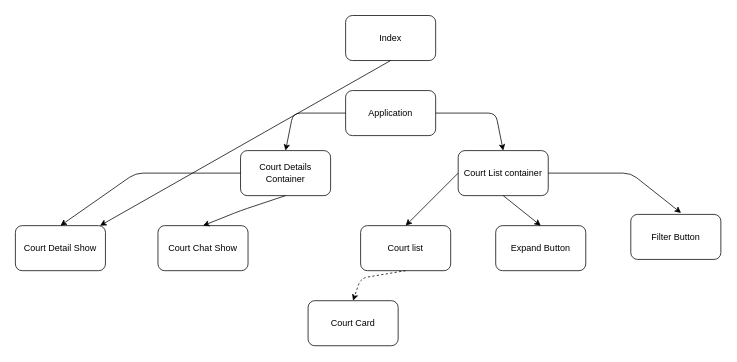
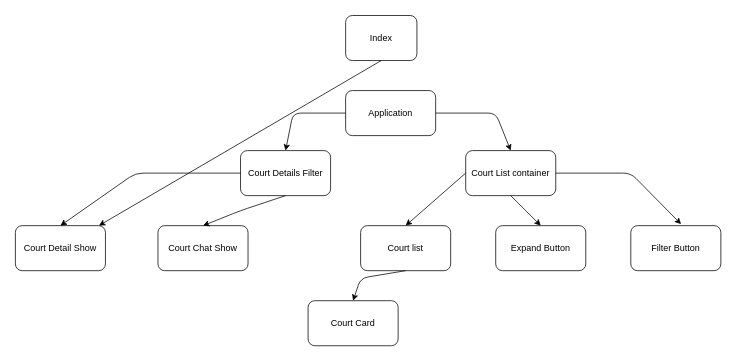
(390, 38) -> (381, 38)
(285, 173) -> (285, 173)
(503, 173) -> (510, 173)
(675, 237) -> (675, 248)
(376, 275) -> (376, 275)
